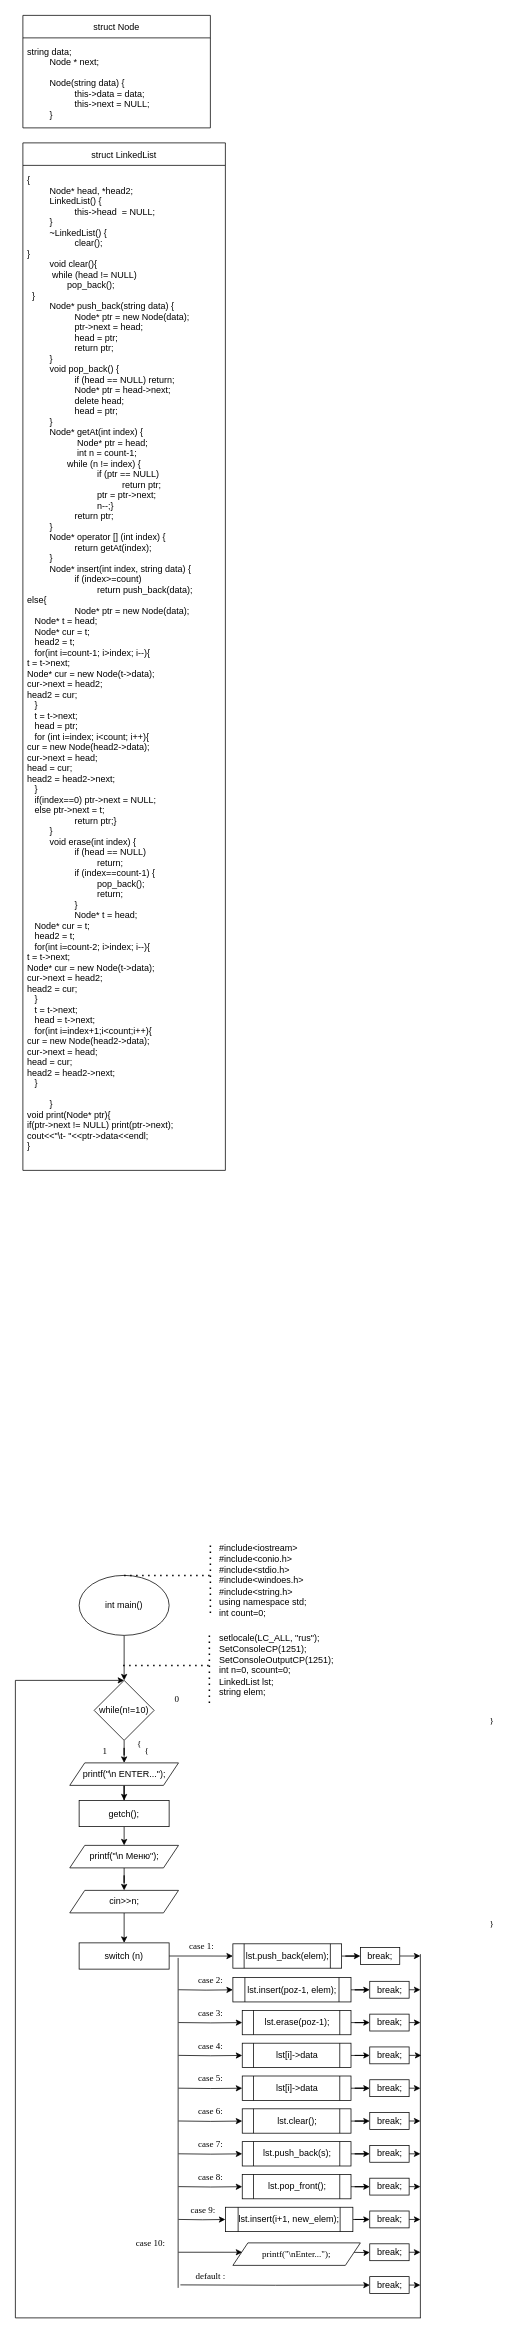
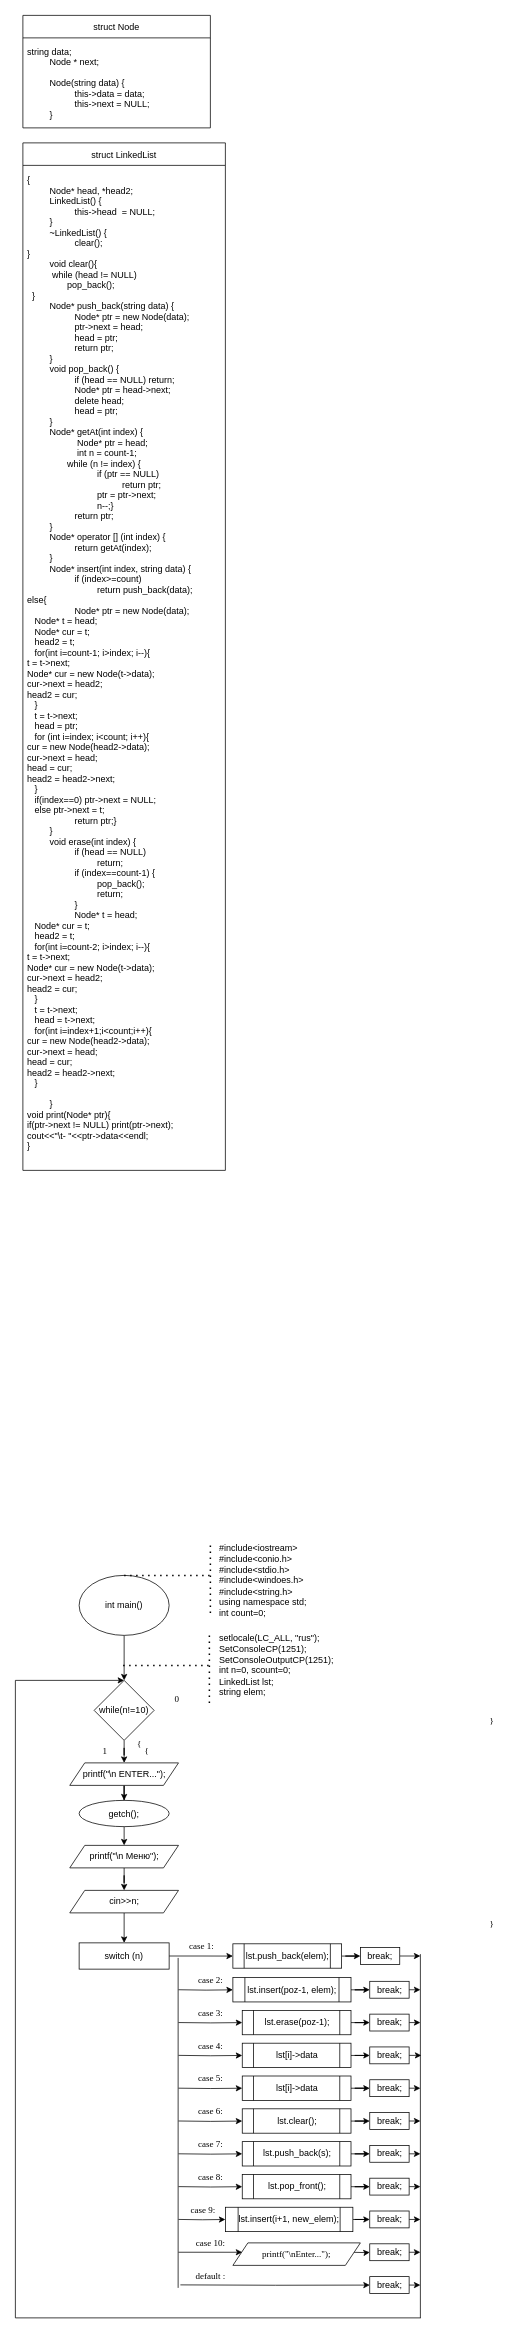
(124, 1814) -> (124, 1814)
(150, 2243) -> (210, 2243)
